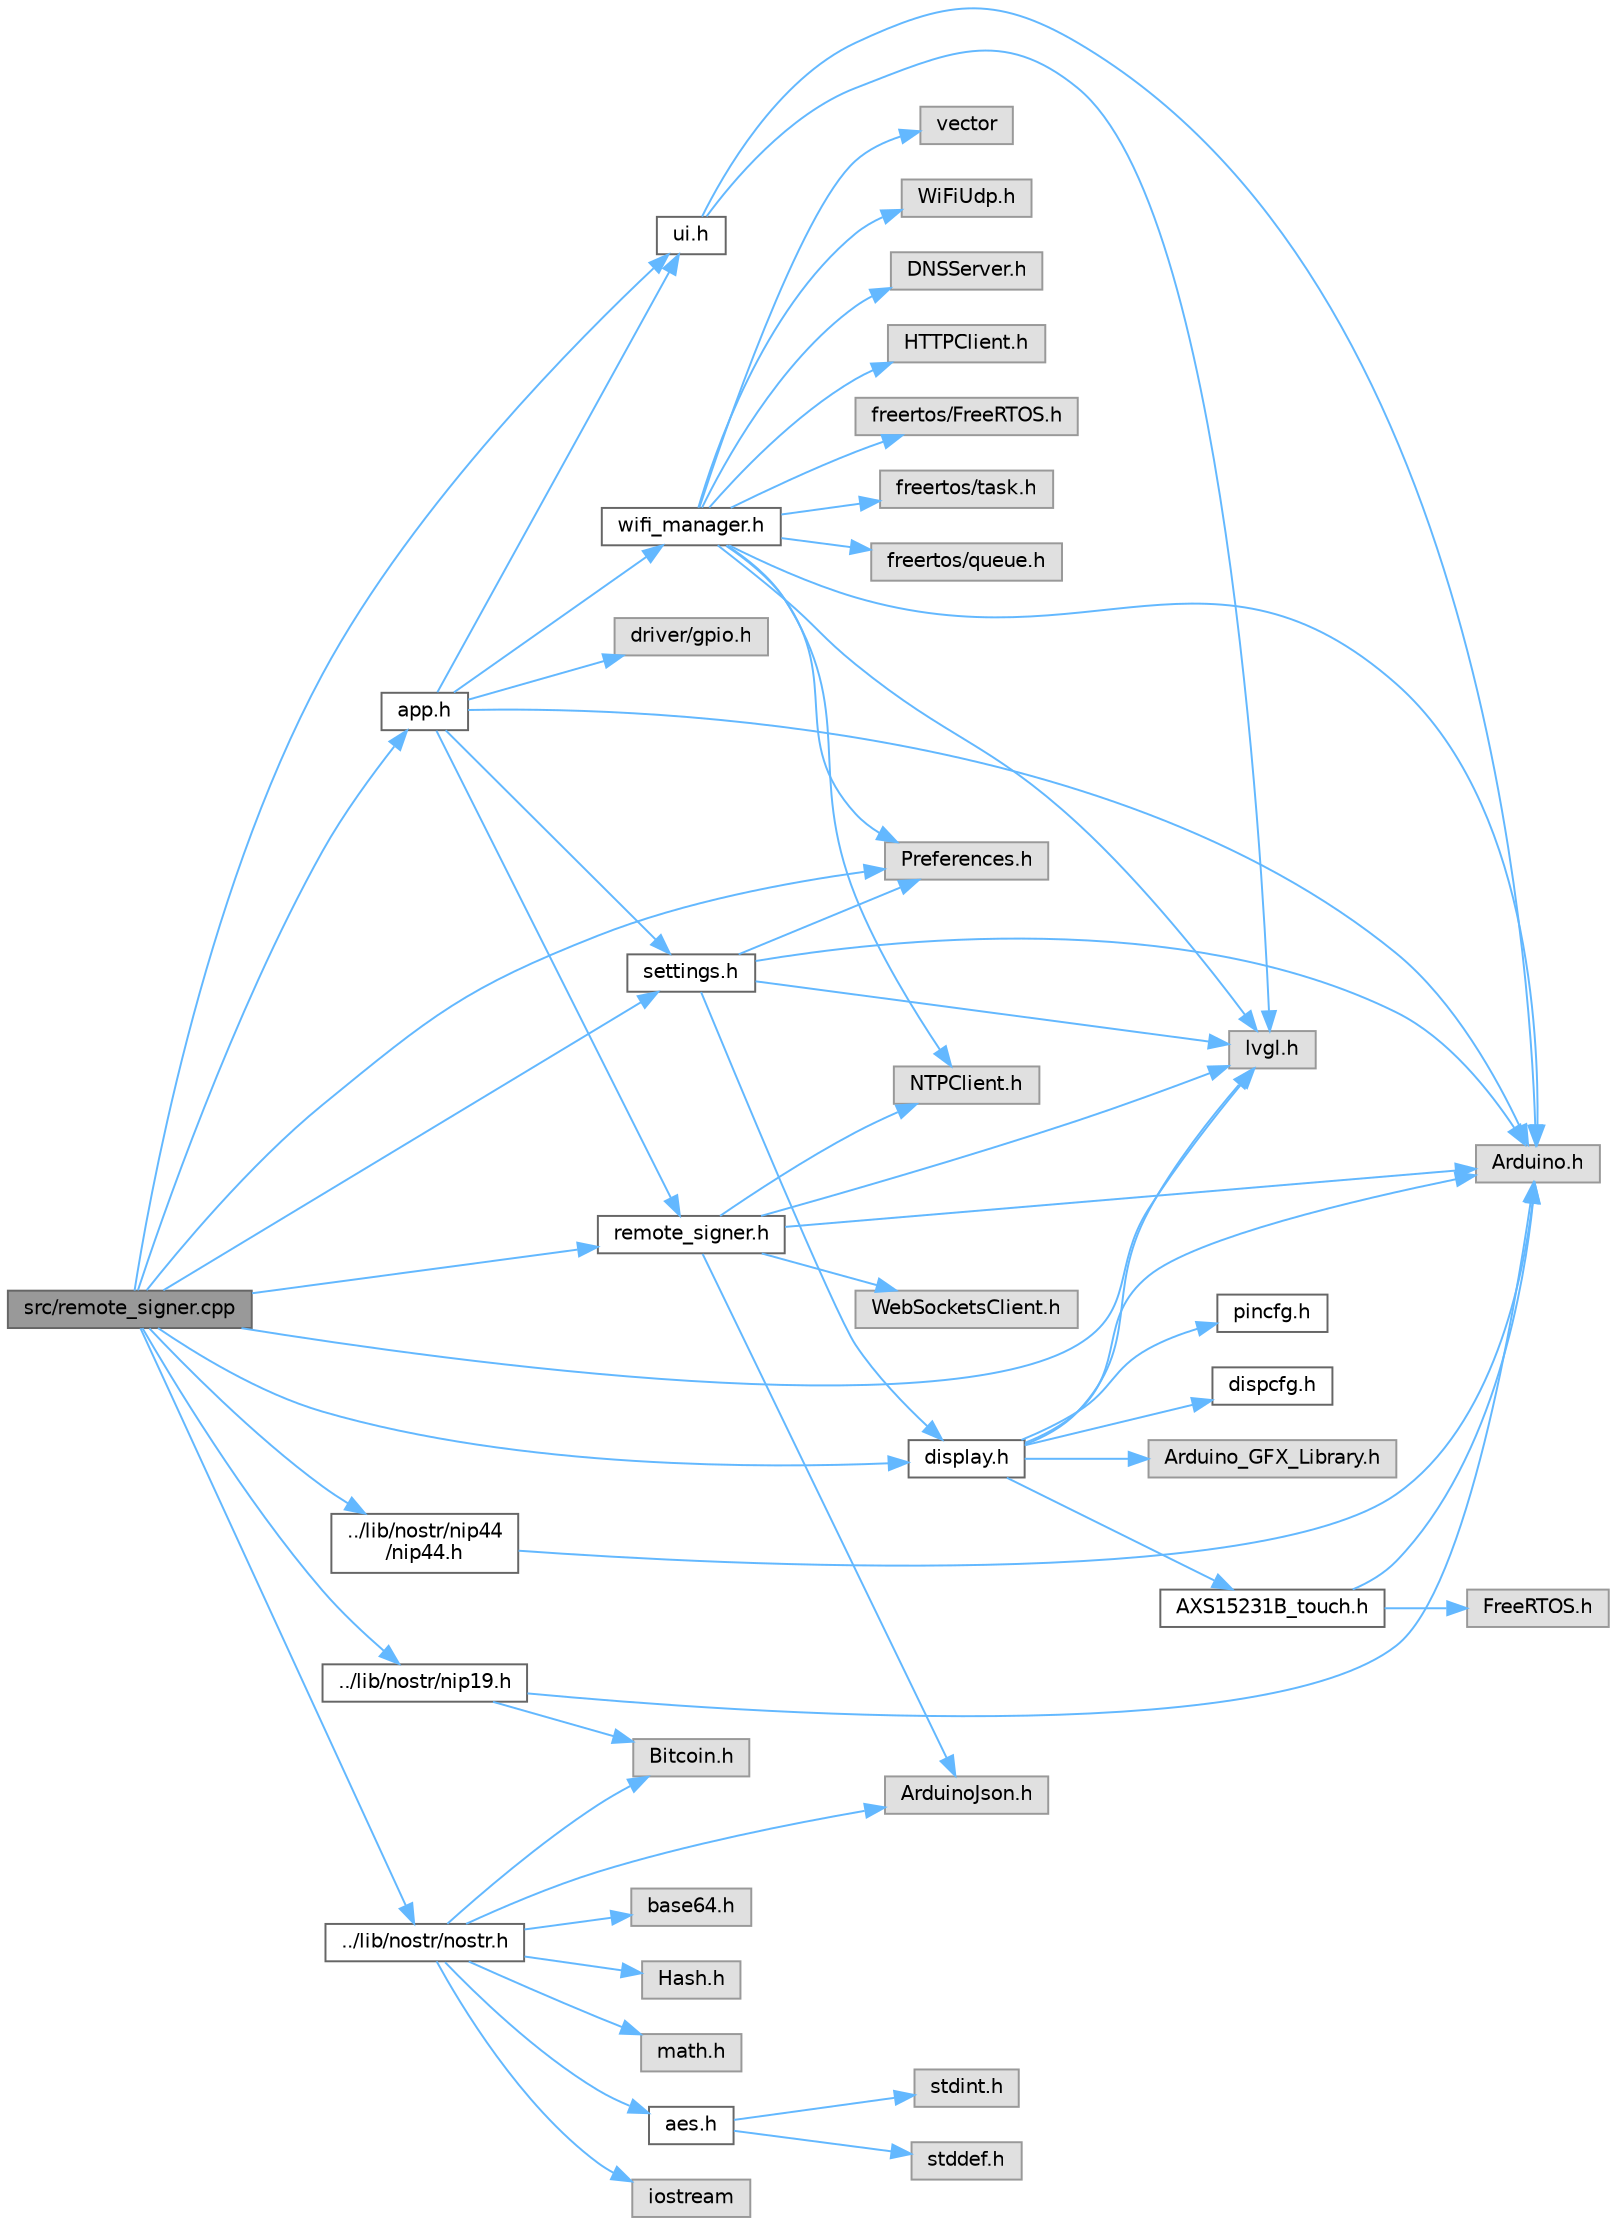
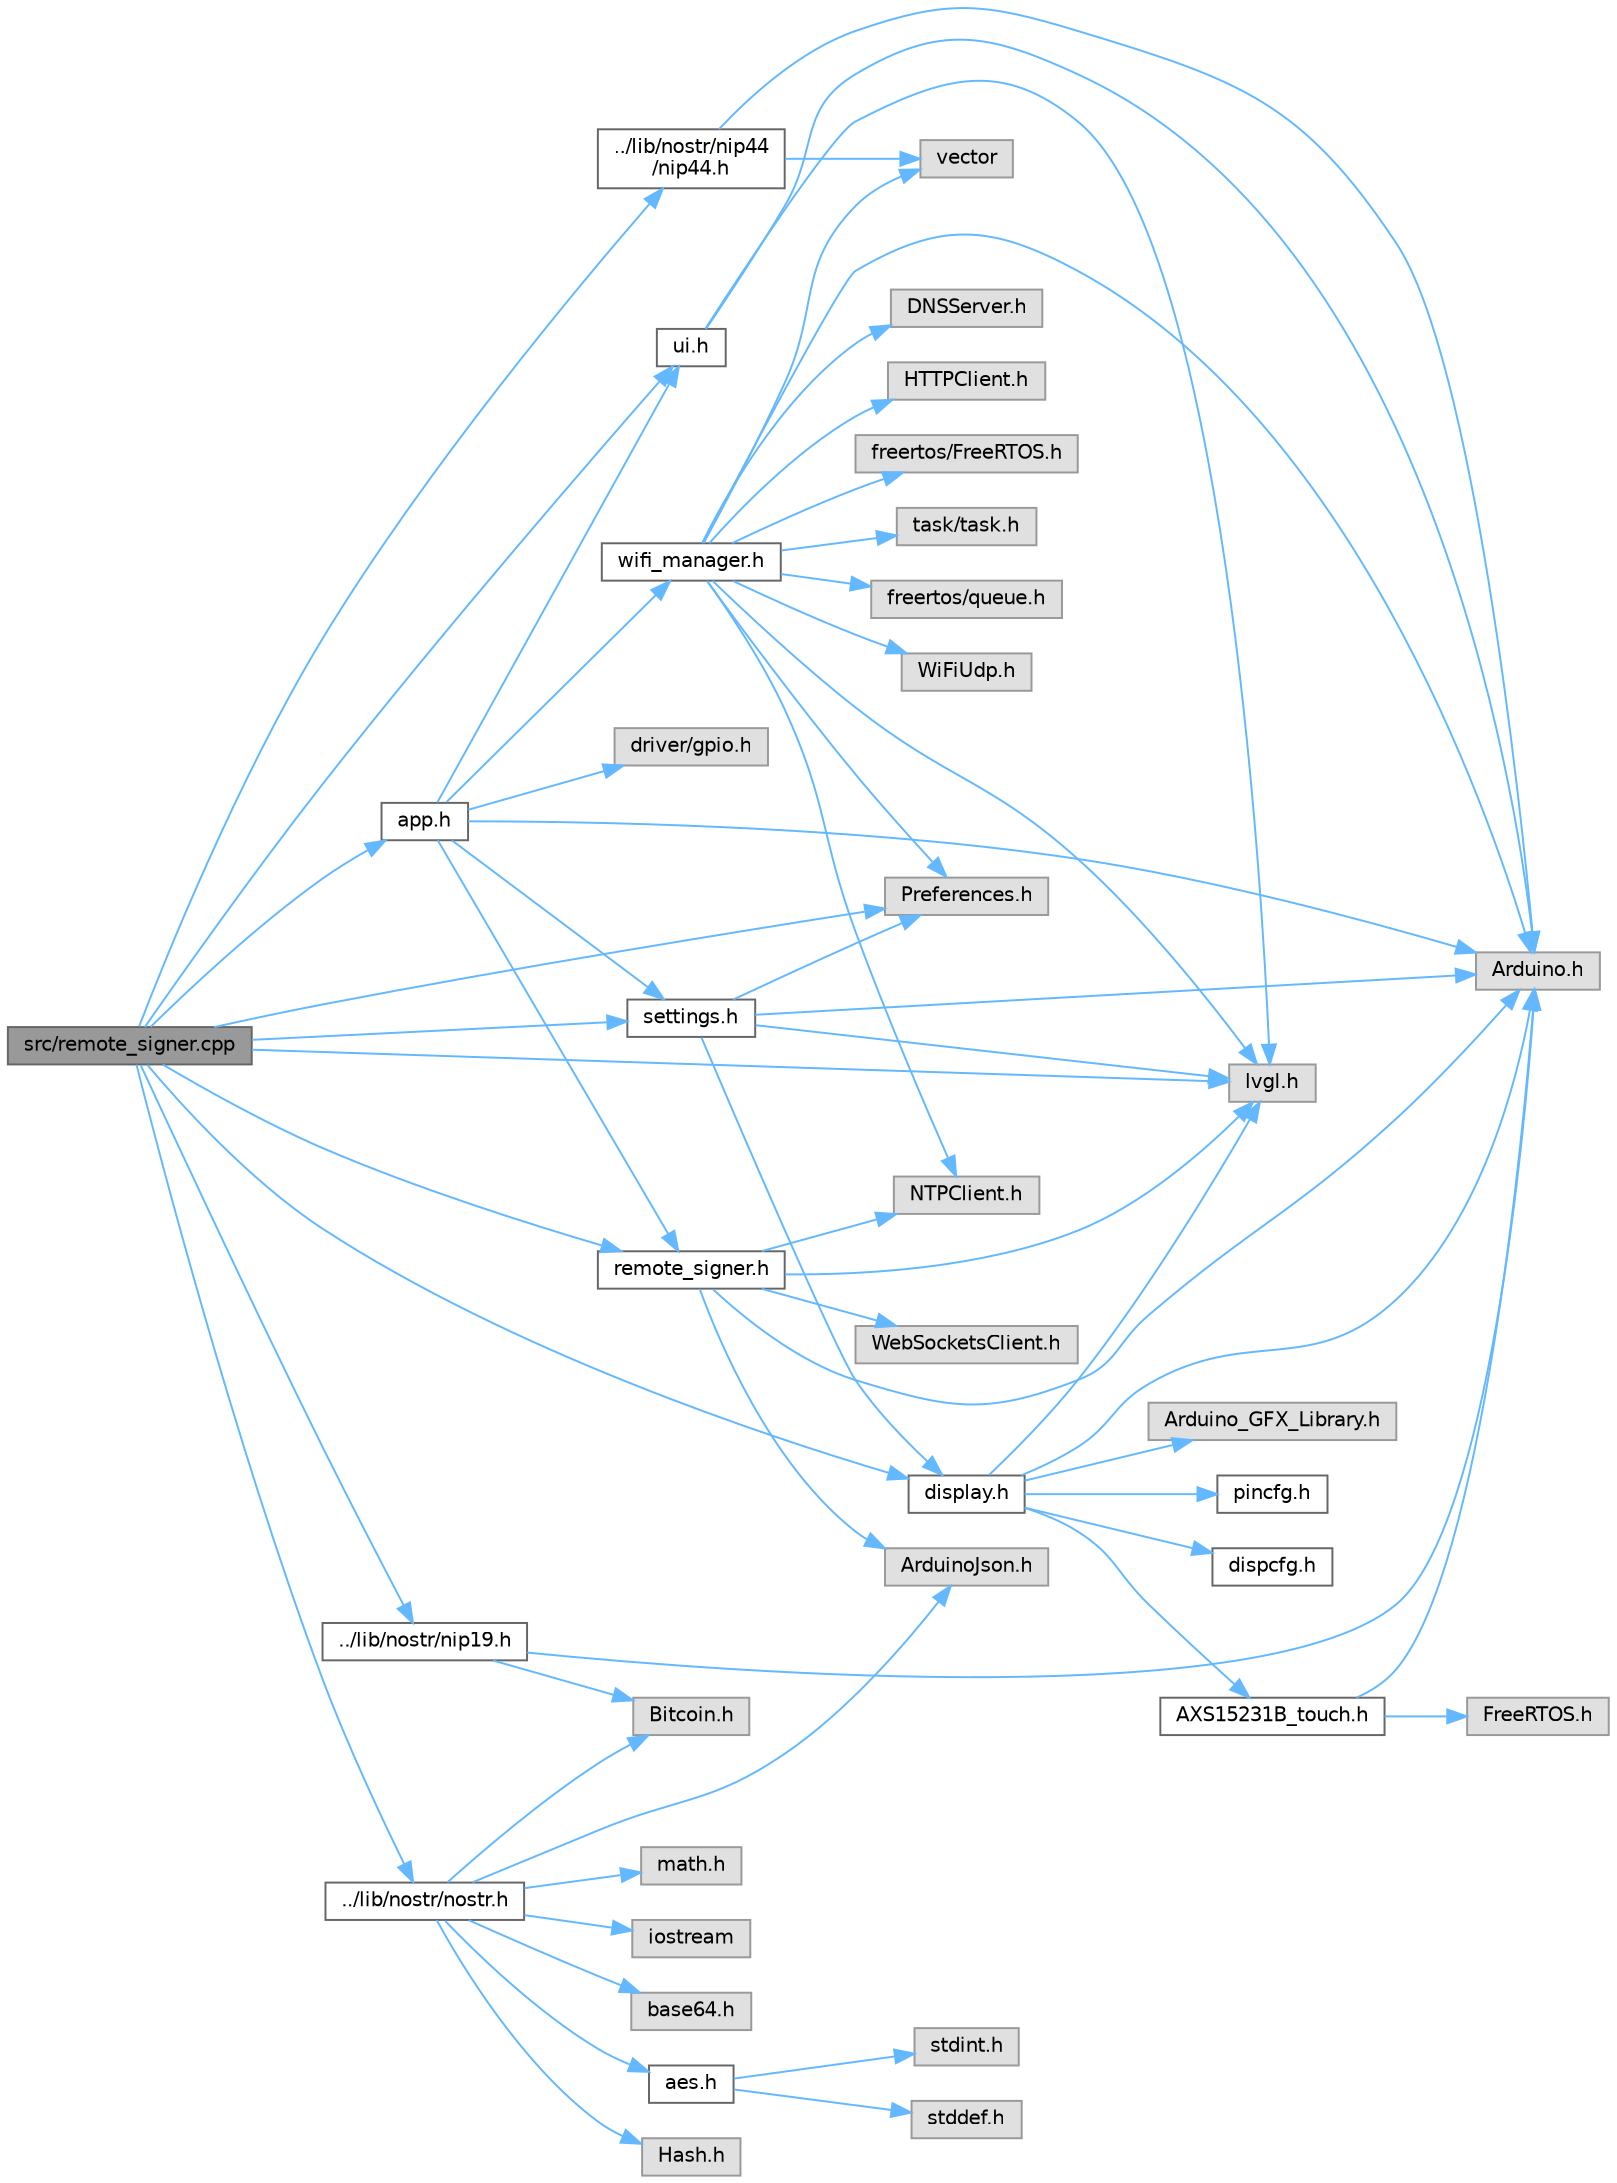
none -> (843, 159)
(967, 489) -> (967, 526)
